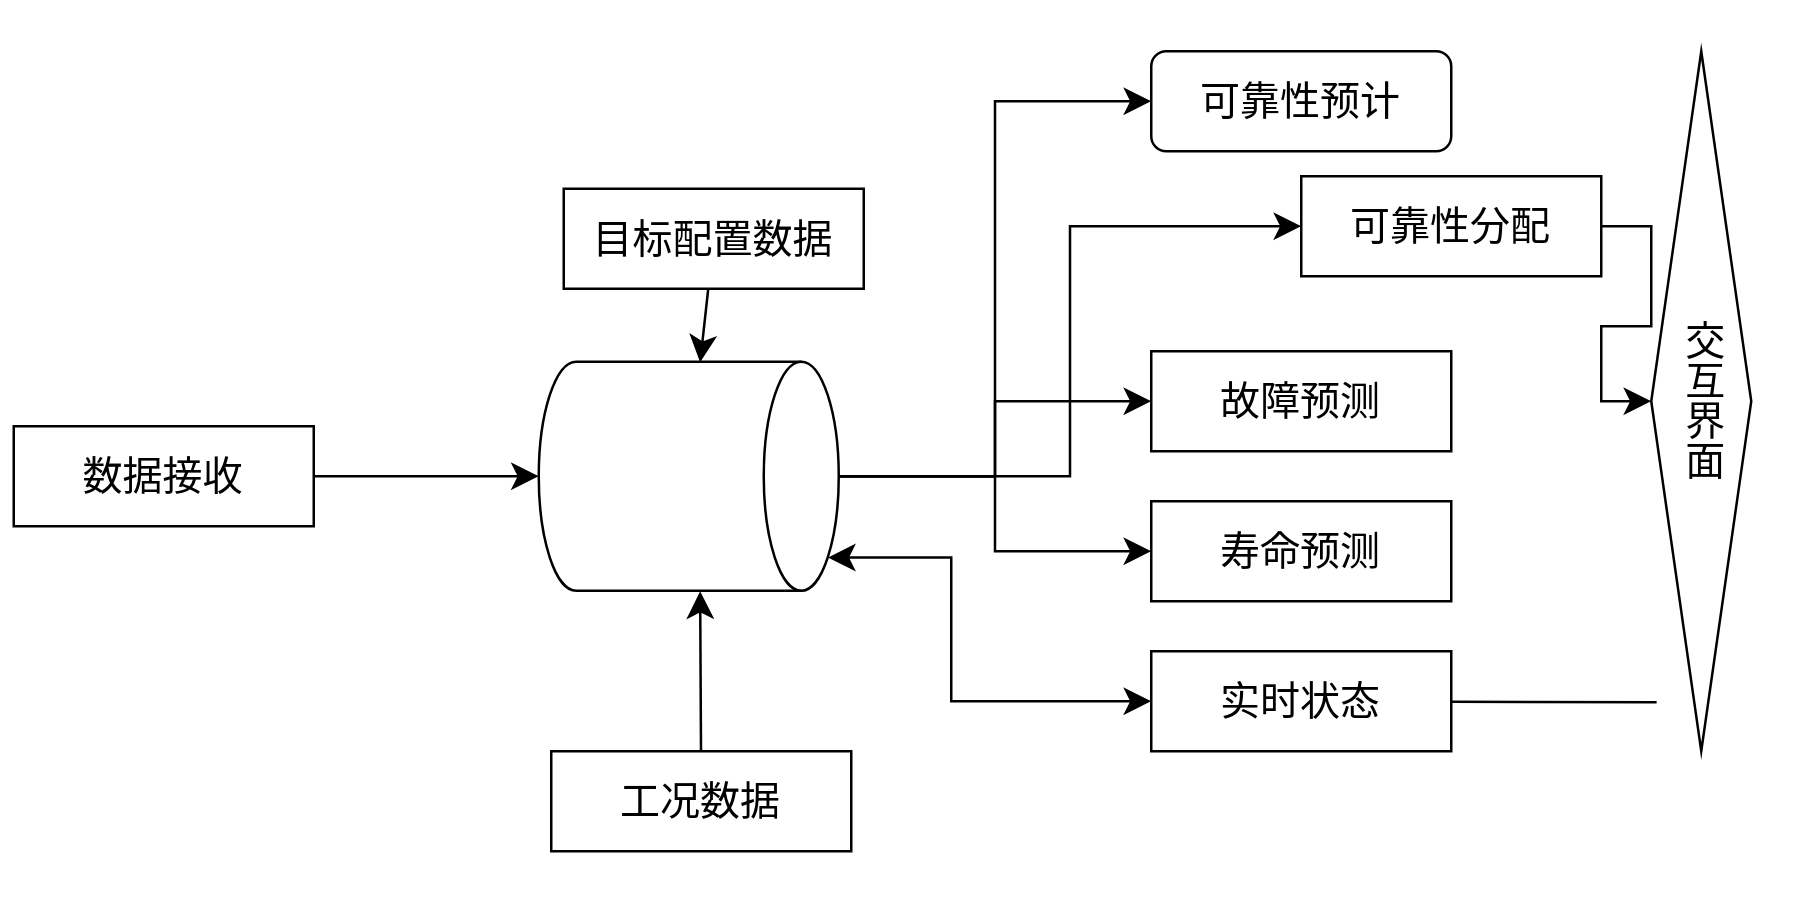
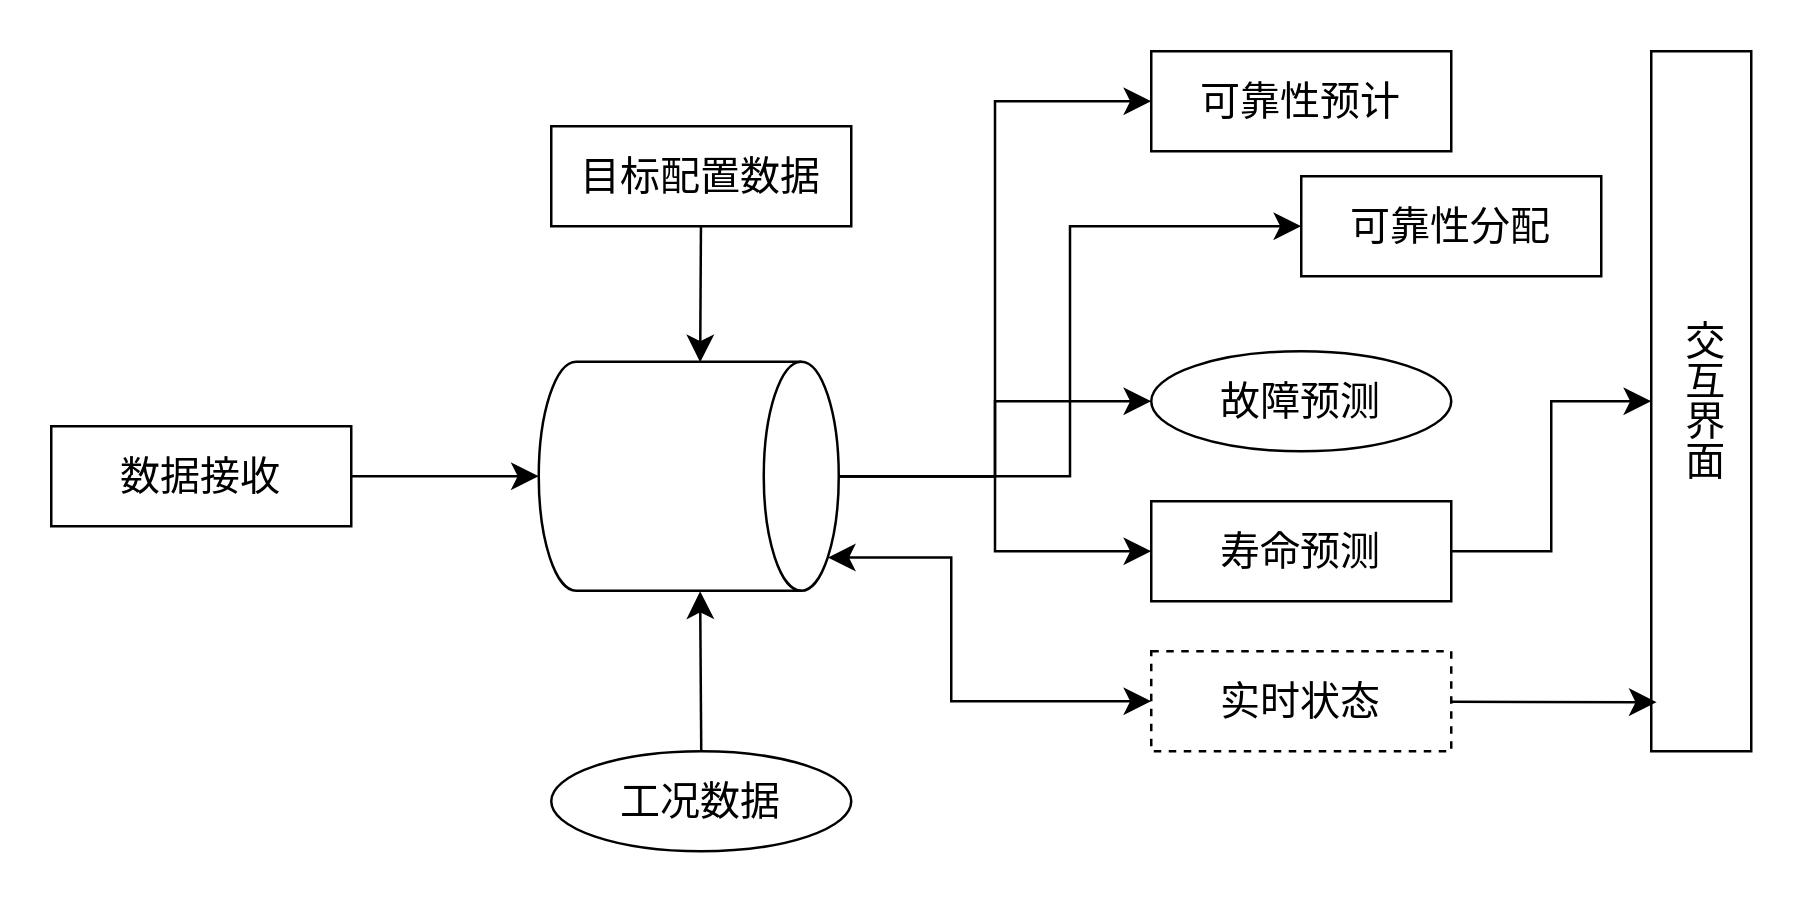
(1301, 101) -> (1301, 101)
(714, 239) -> (701, 176)
(1601, 335) -> none
(1301, 401) -> (1301, 401)
(1701, 401) -> (1701, 401)
(164, 476) -> (201, 476)
none -> (1551, 503)
(1301, 701) -> (1301, 701)
(1644, 702) -> (1634, 702)
(701, 801) -> (701, 801)
